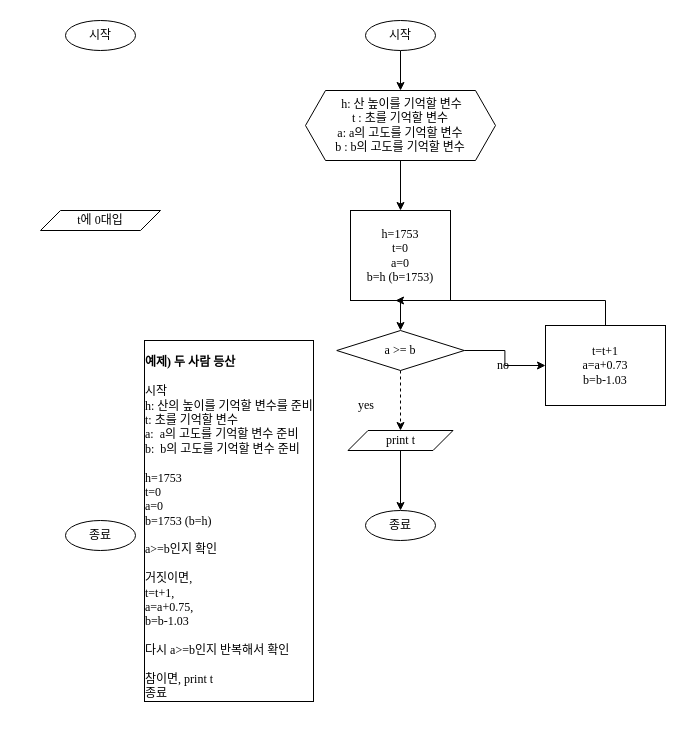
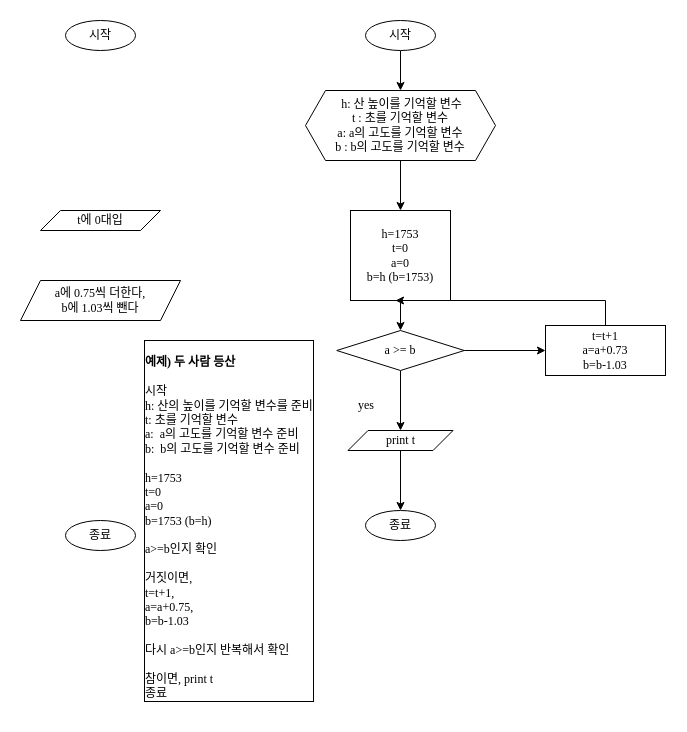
none -> (101, 301)
(504, 366) -> none
(606, 366) -> (606, 351)
(401, 398) -> (401, 398)
